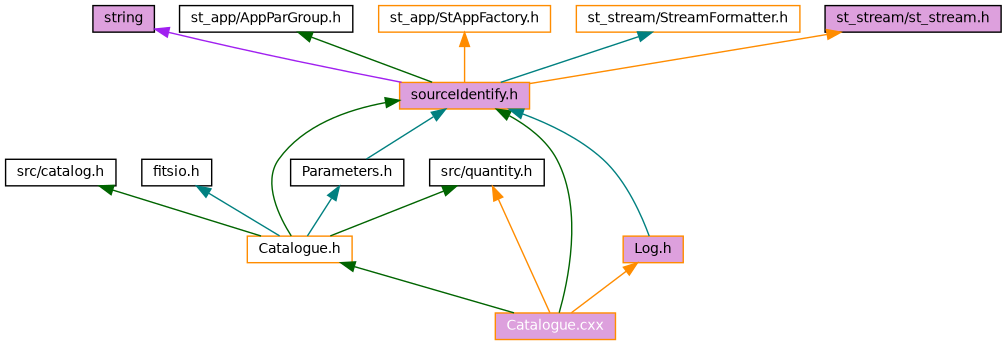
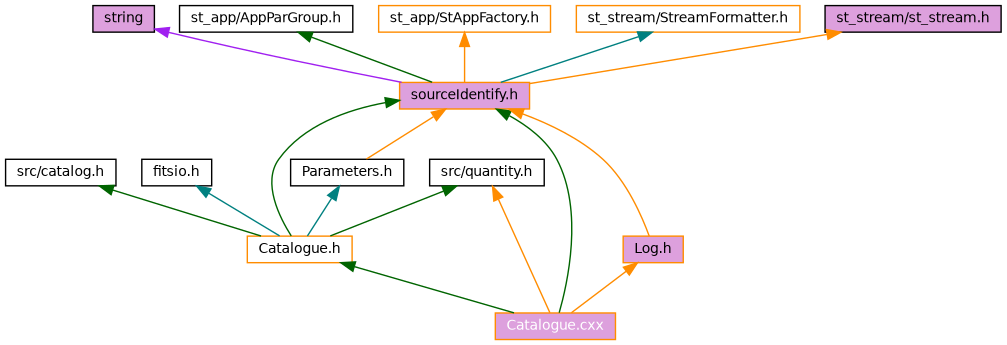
(400, 138) -> (400, 138)
(602, 159) -> (602, 159)
